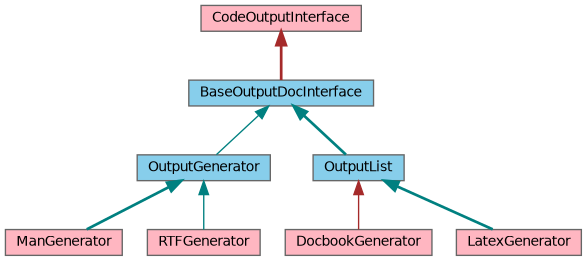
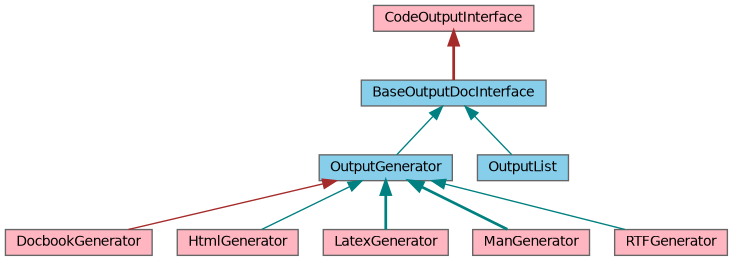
(325, 135) -> (493, 135)
(445, 208) -> (386, 212)
(359, 212) -> (226, 207)
none -> (238, 242)
